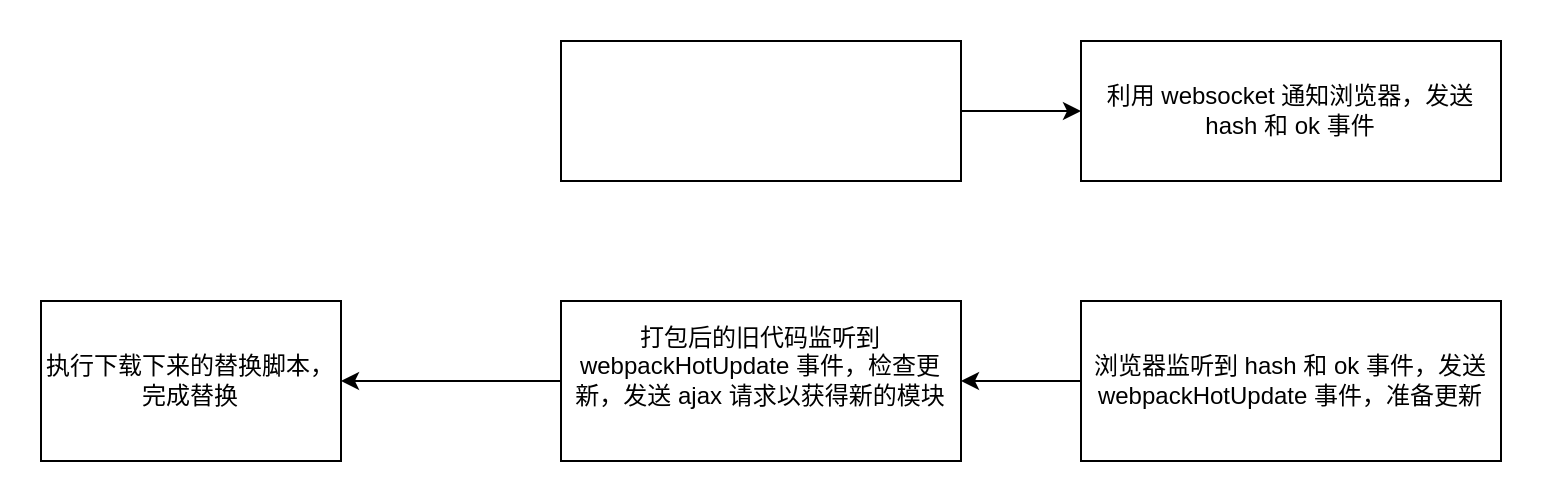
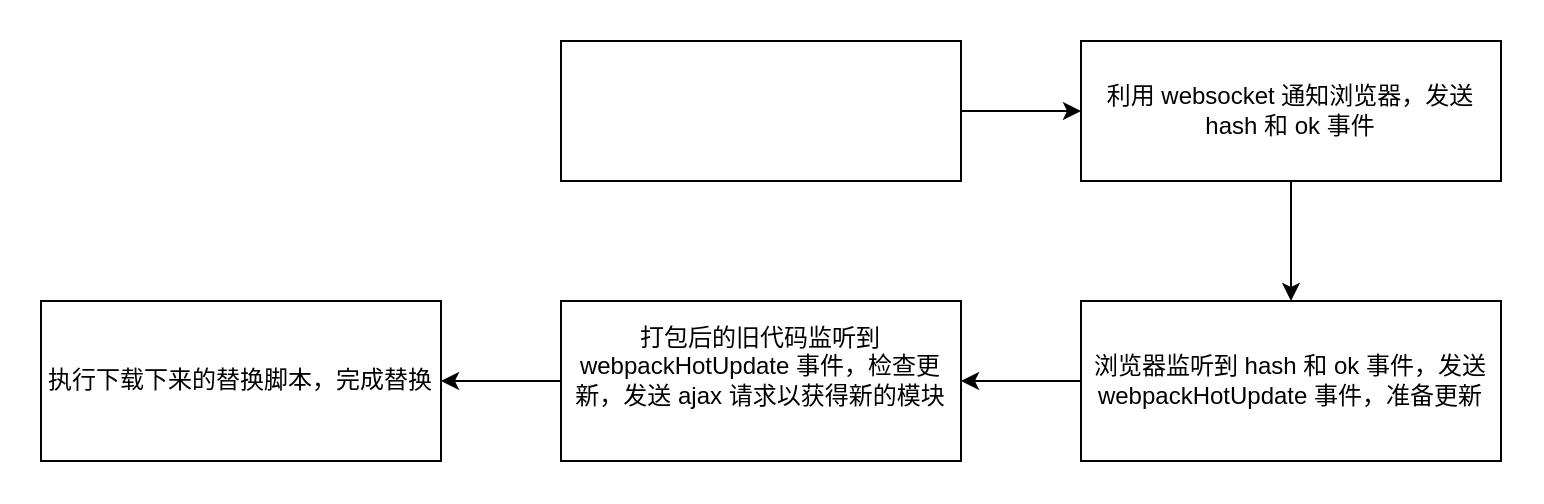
none -> (1291, 234)
(191, 381) -> (241, 381)
